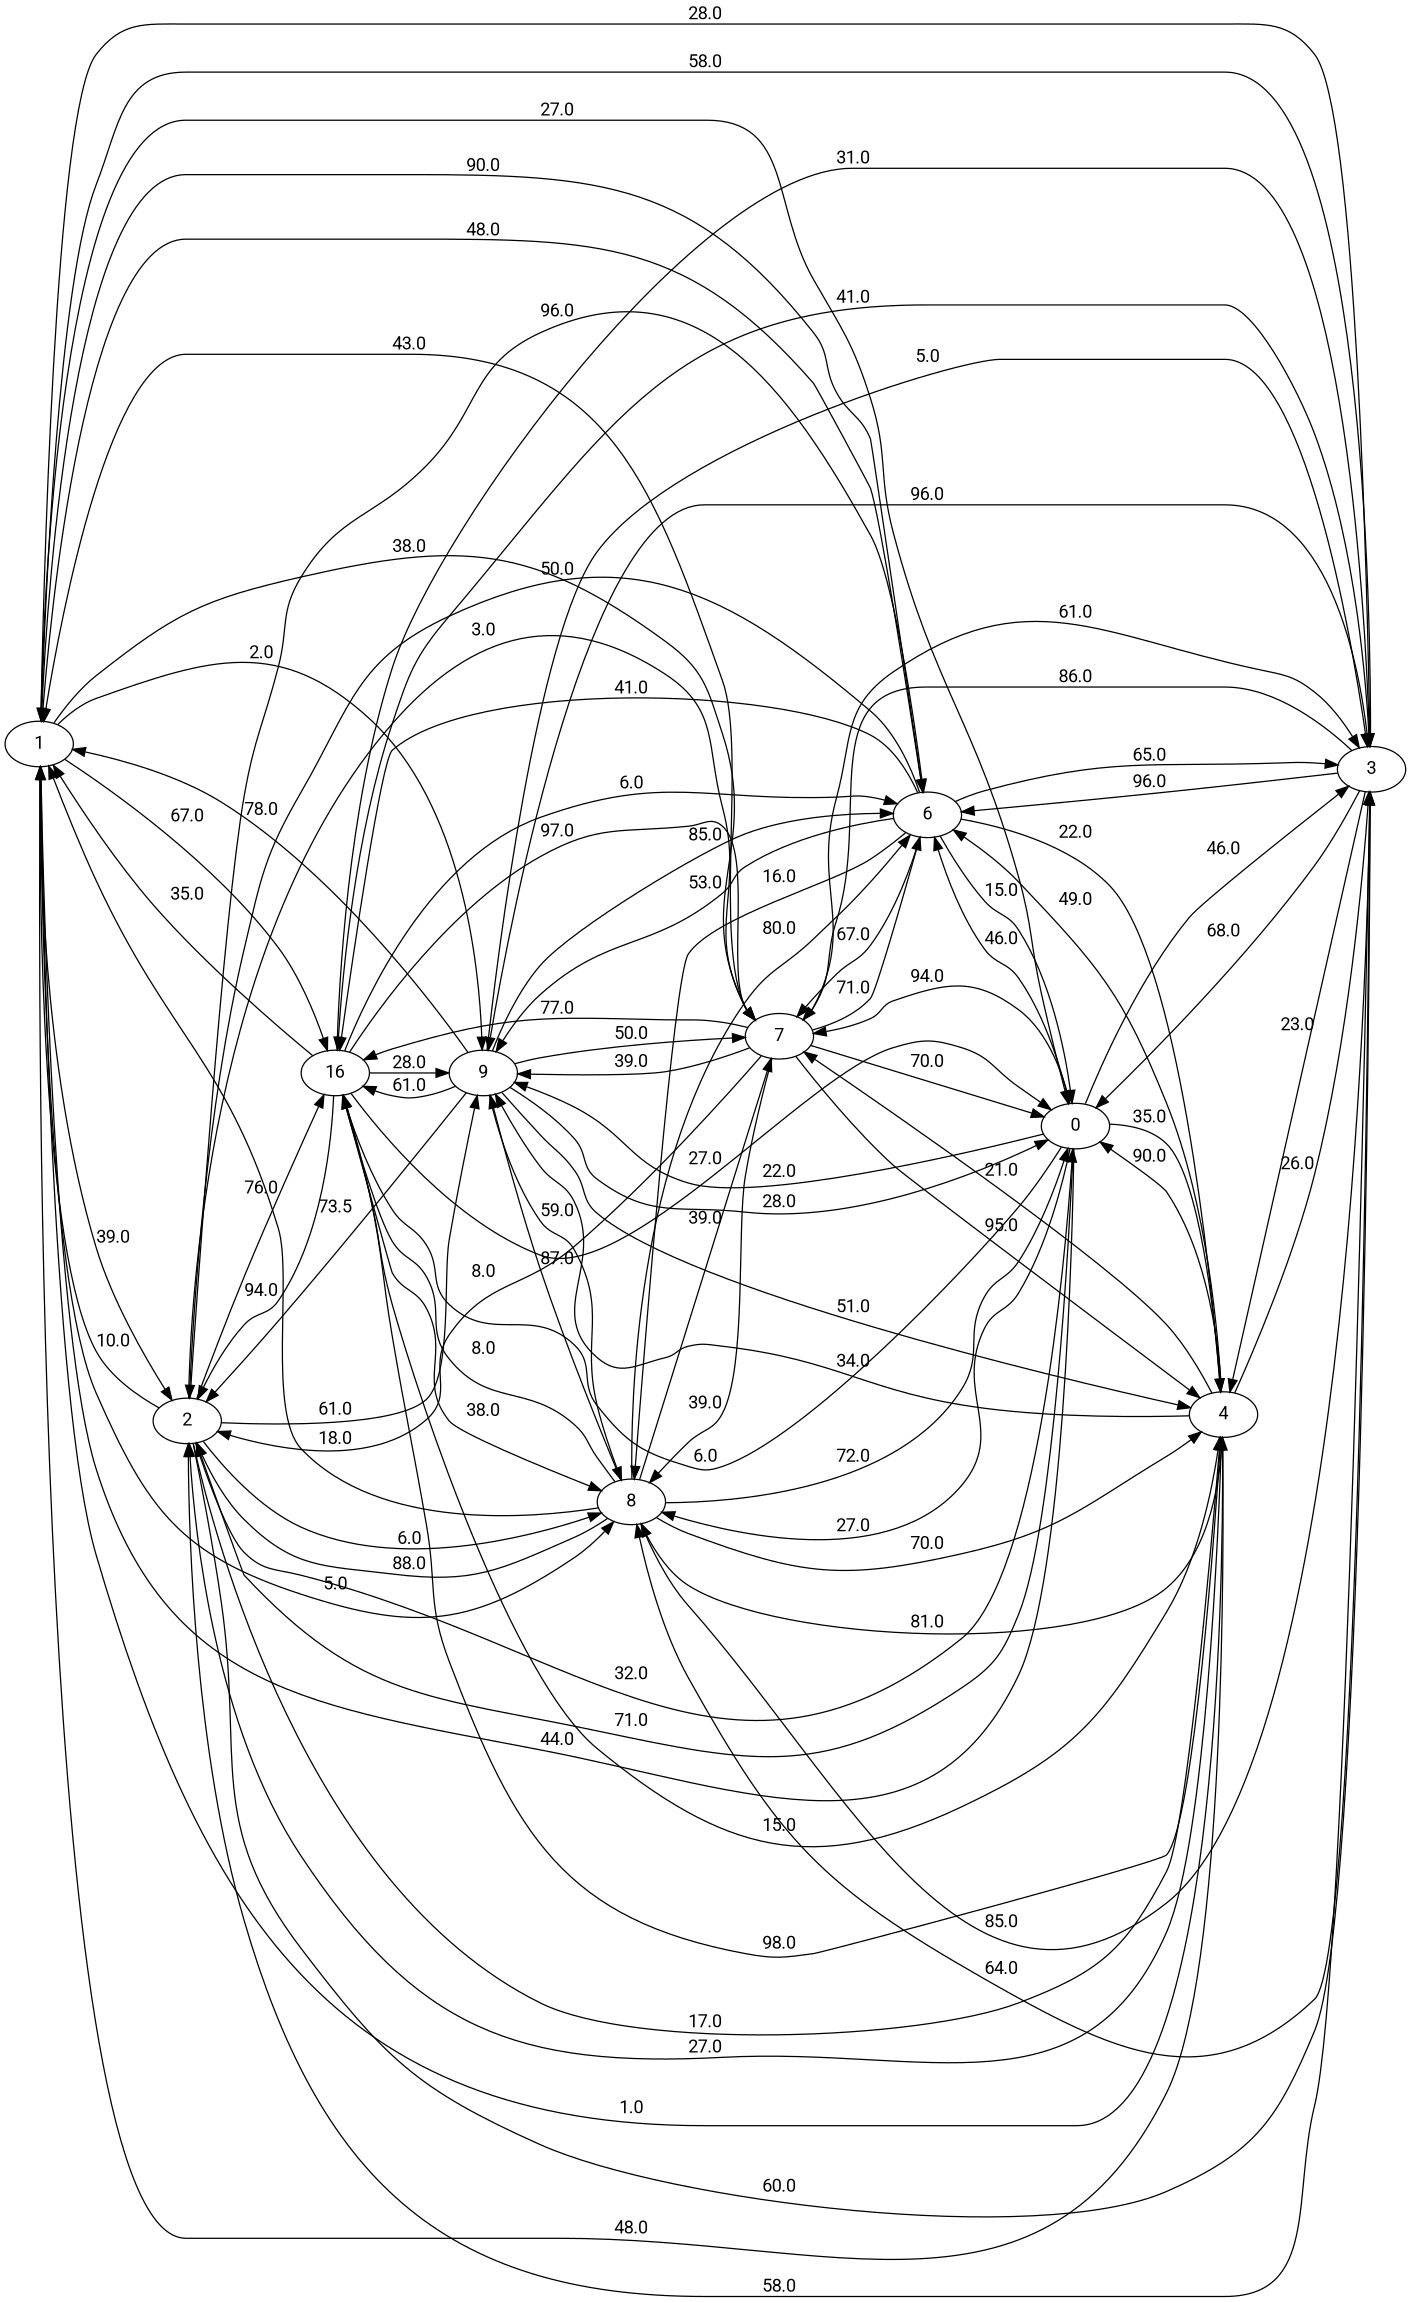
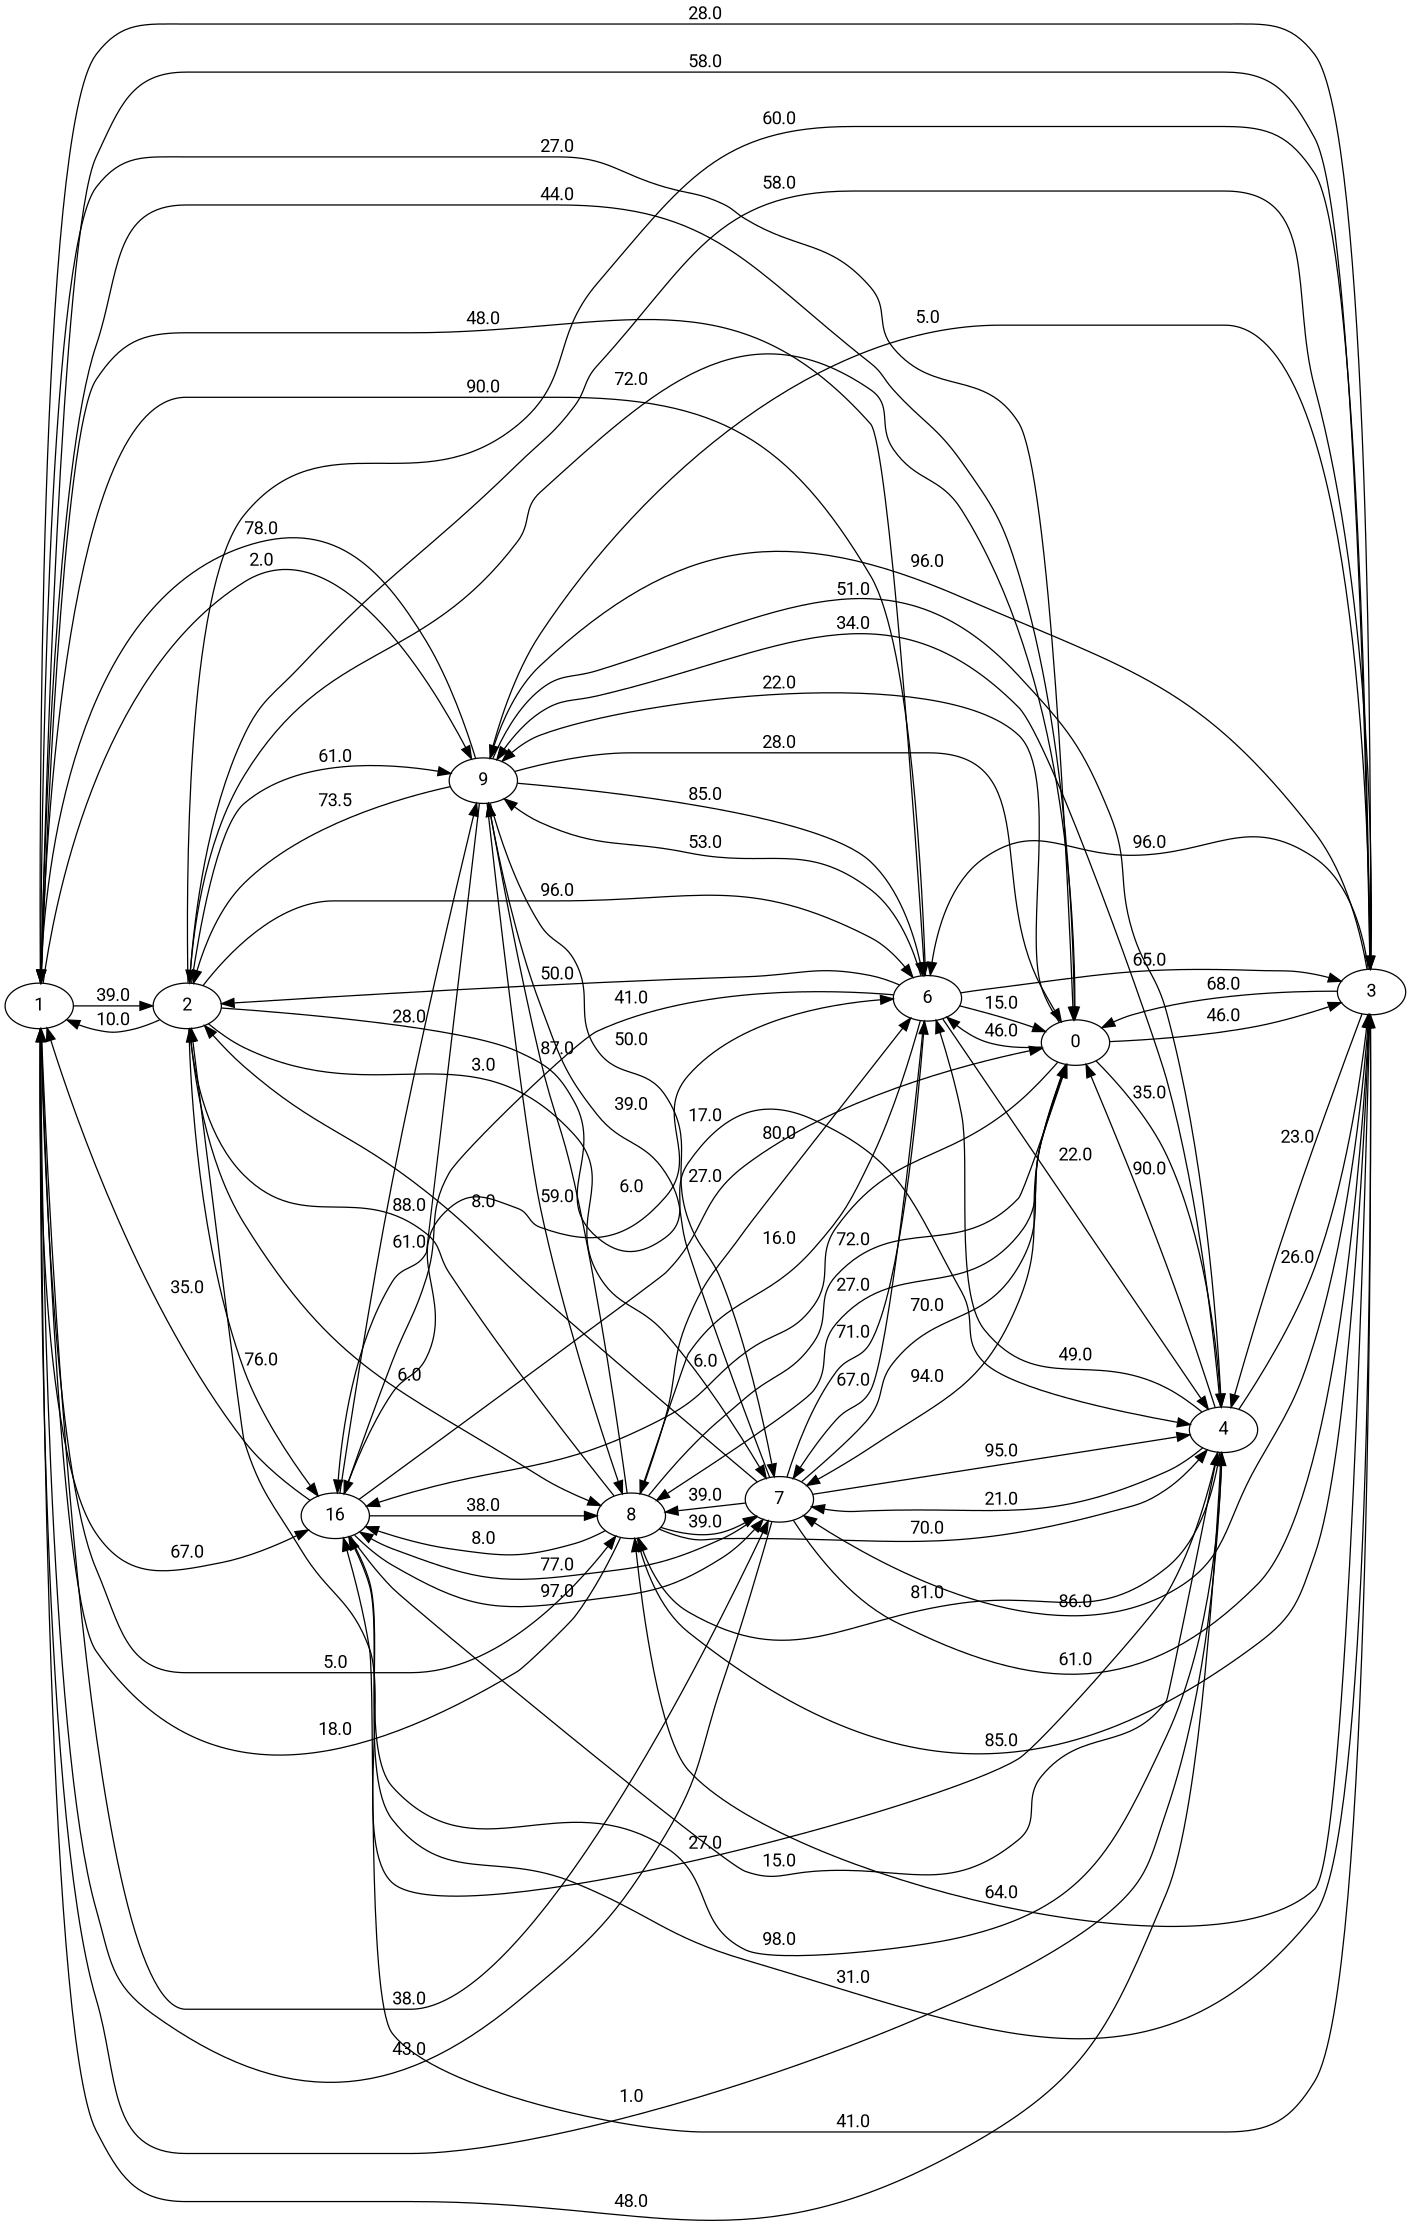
(301, 1258) -> none
(631, 1675) -> (631, 380)
(843, 1746) -> none
